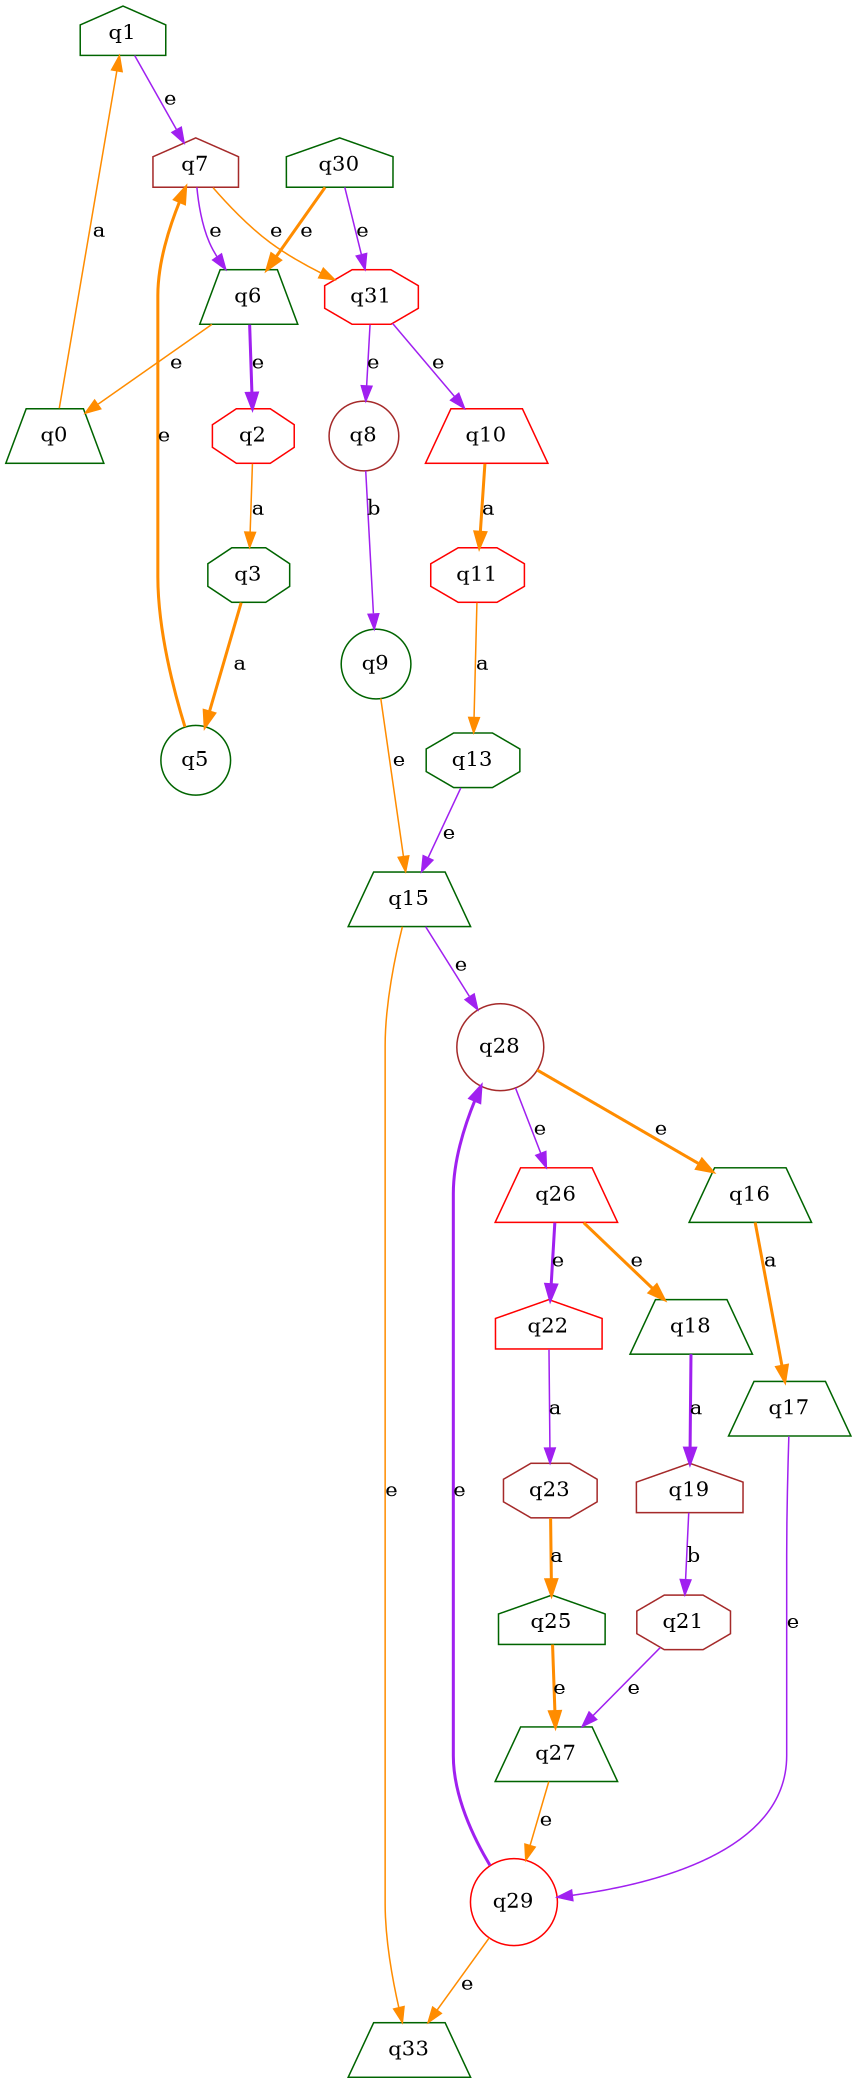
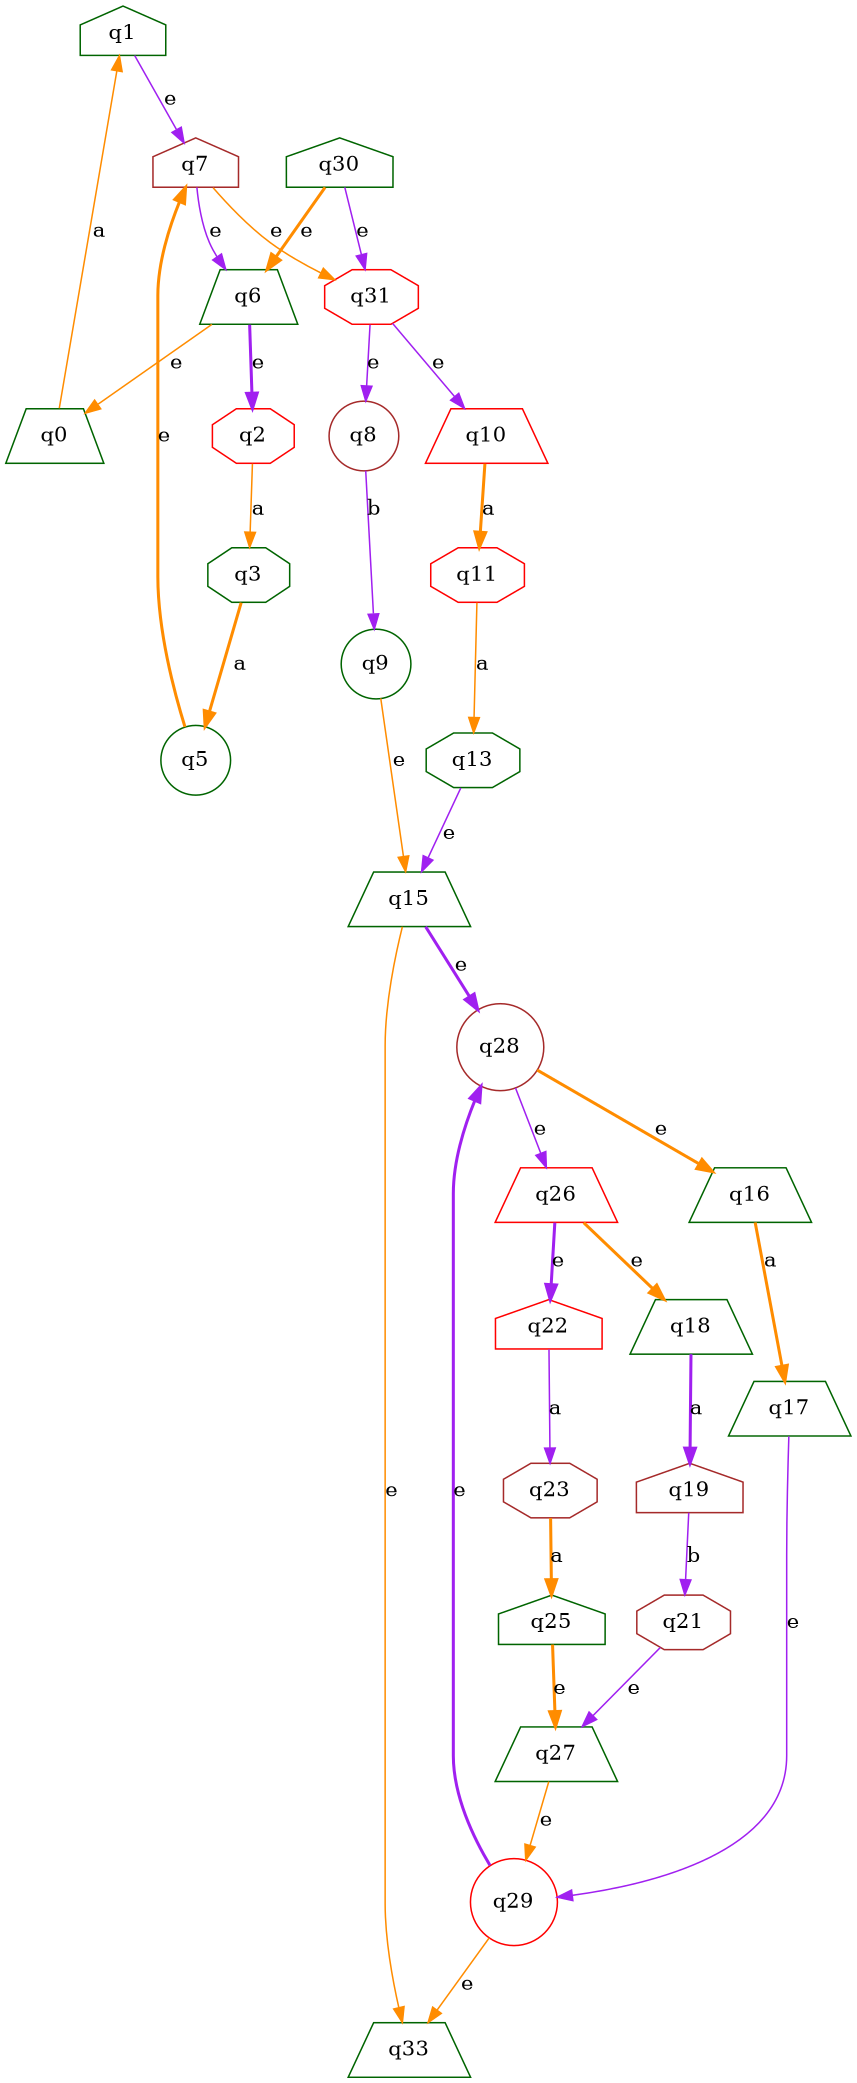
(448, 962) -> (448, 962)
